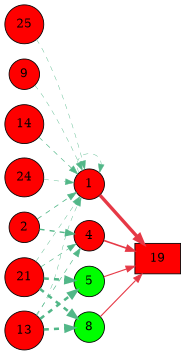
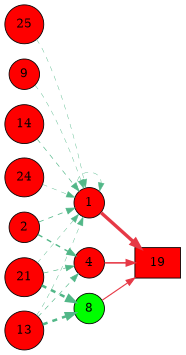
(89, 281) -> none
